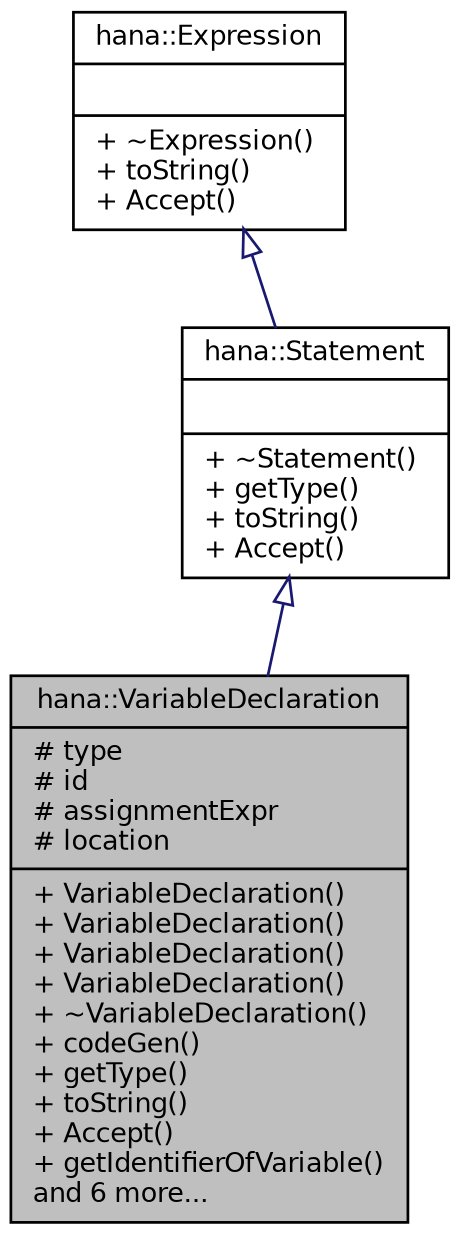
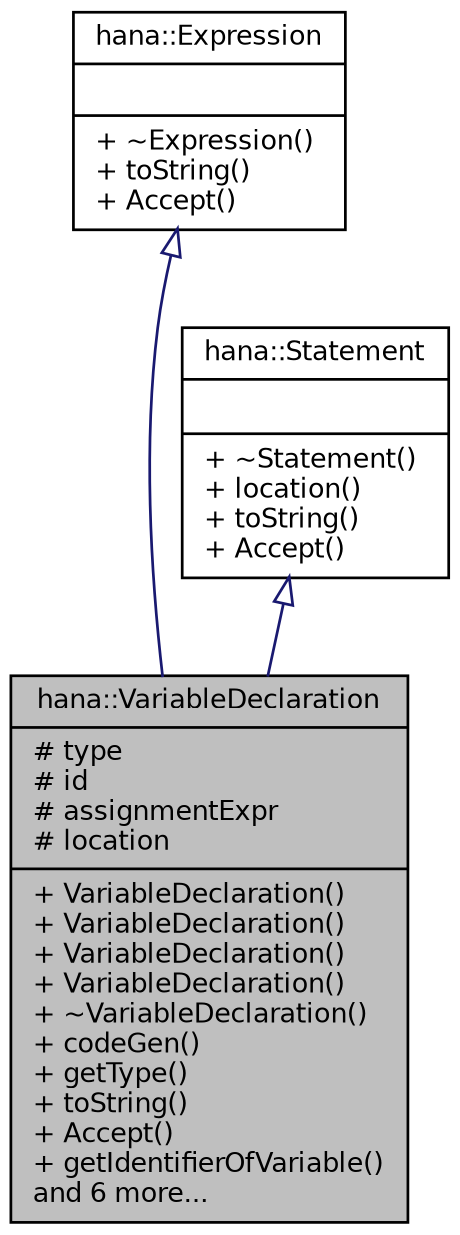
(264, 292) -> (150, 466)
(283, 490) -> (283, 490)
